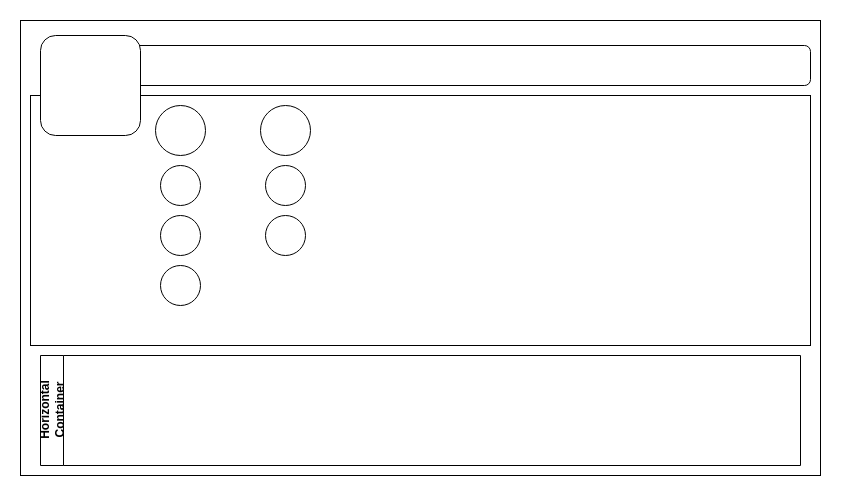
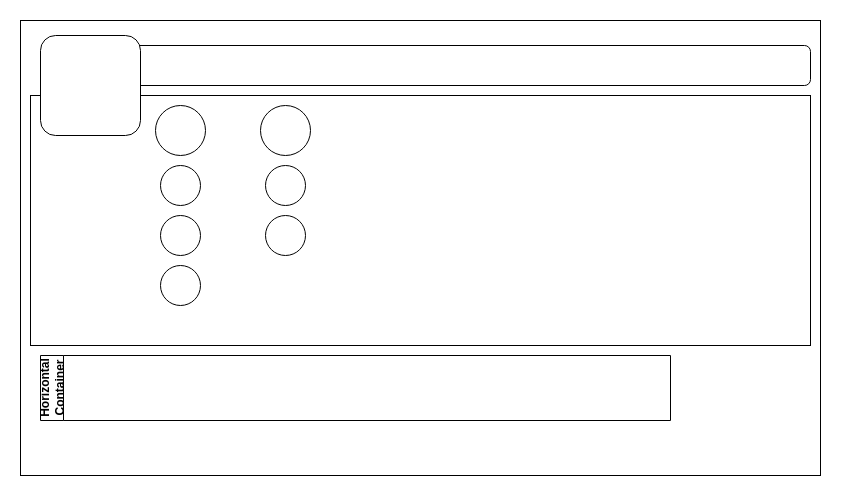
(421, 411) -> (356, 388)
